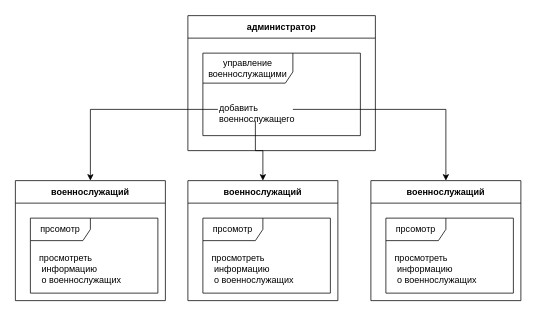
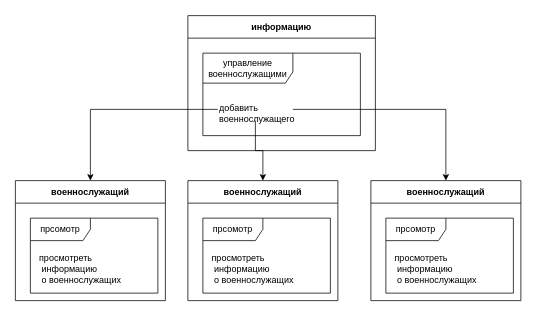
(282, 27) -> (282, 27)
